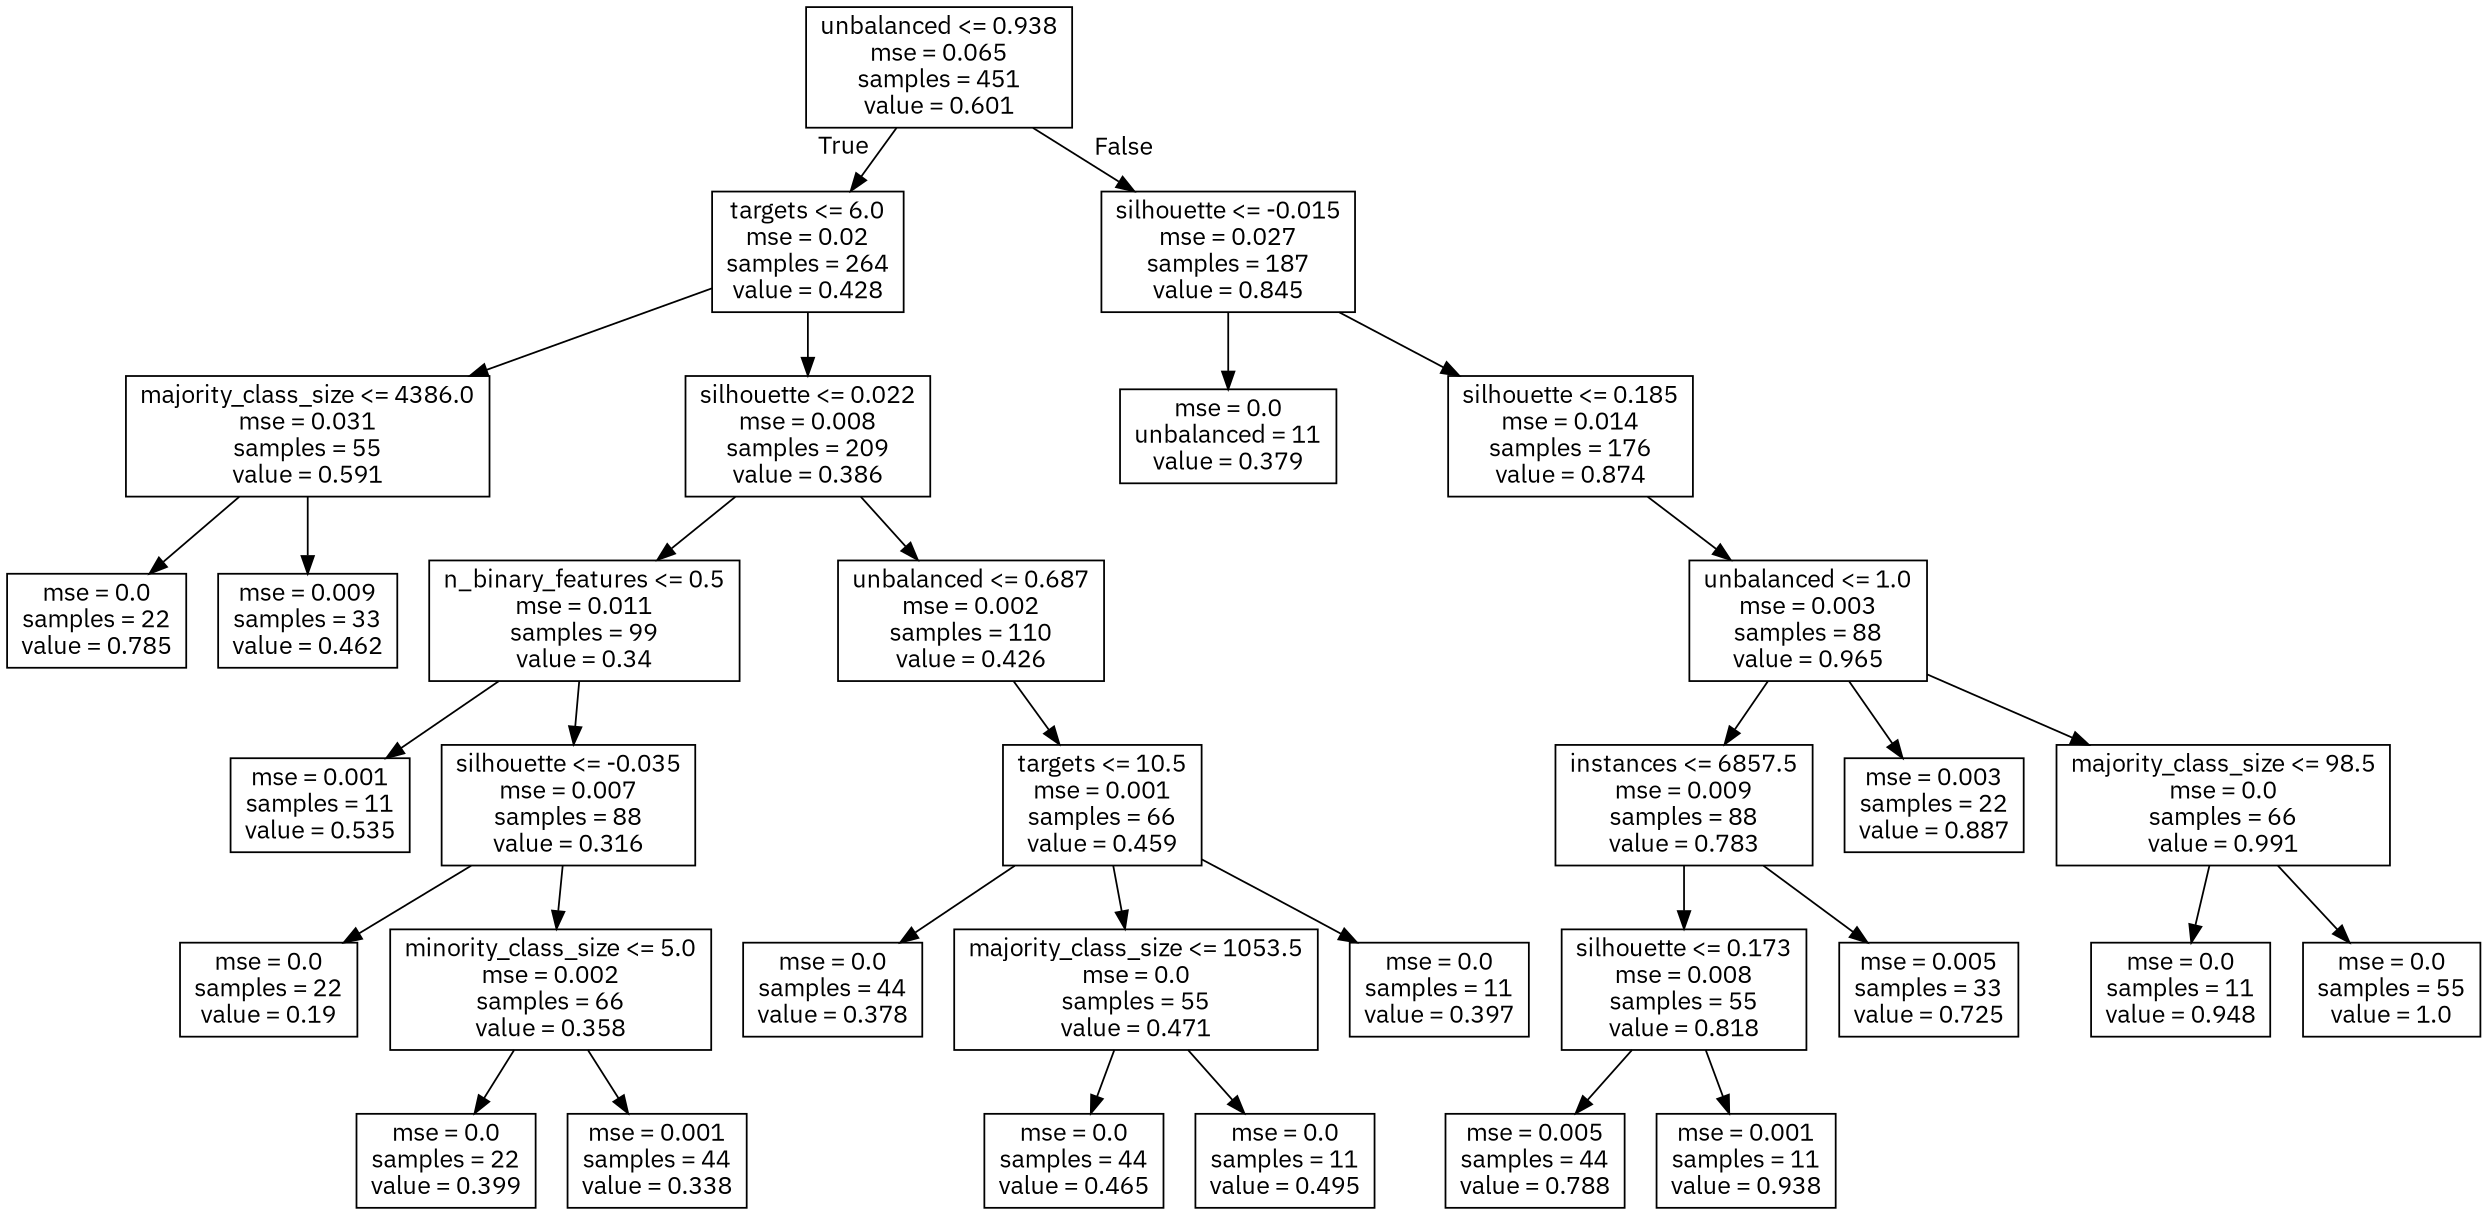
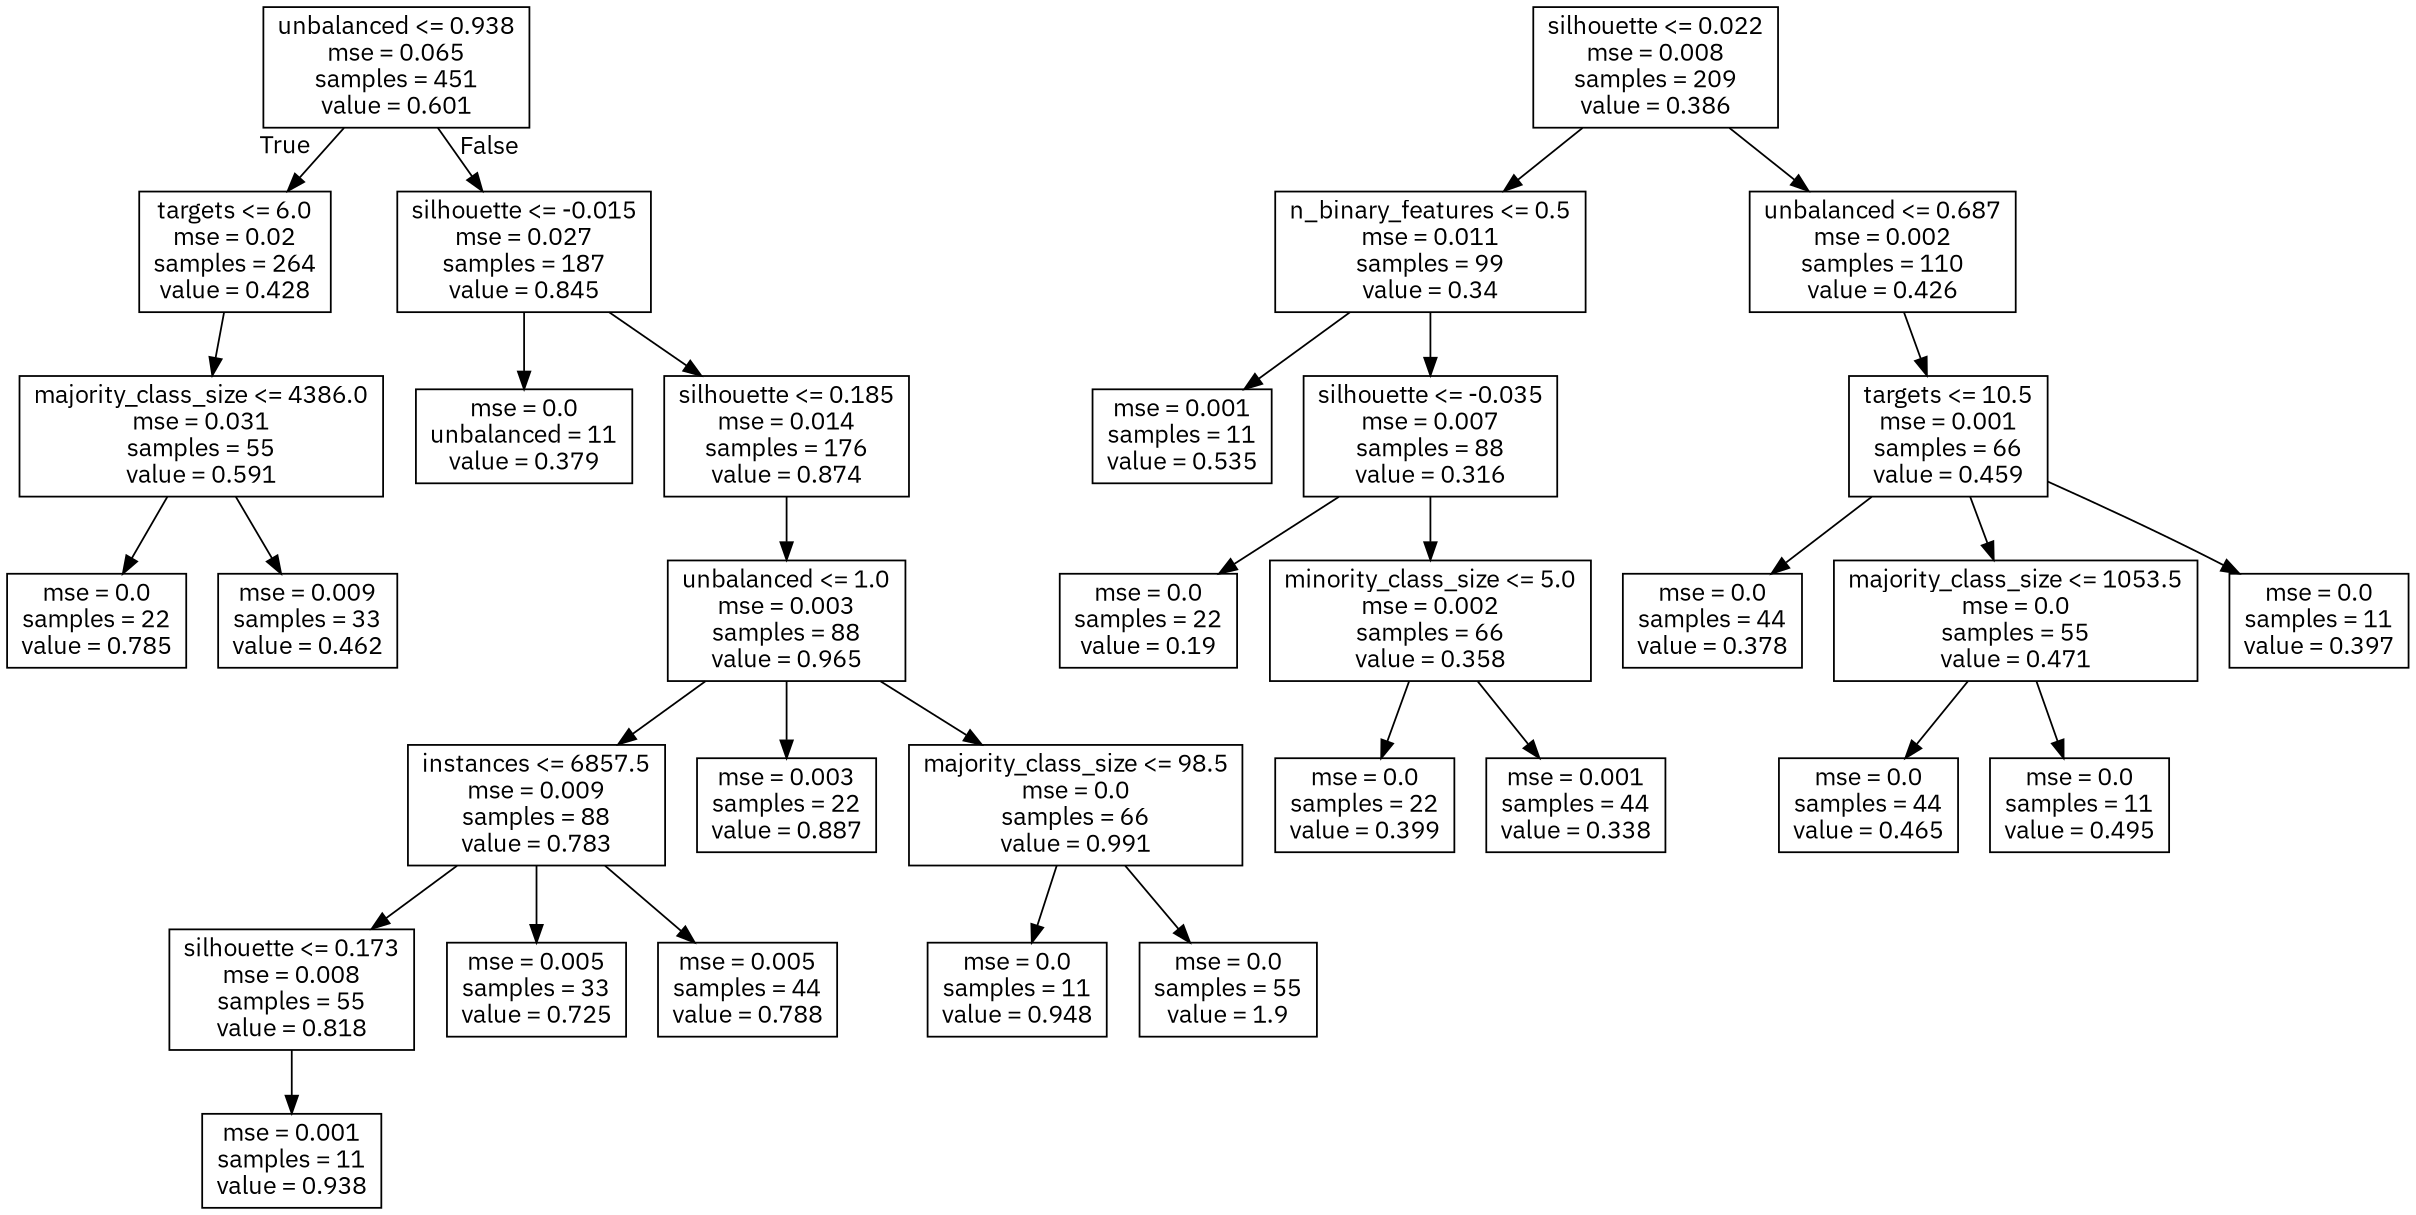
(808, 335) -> none
(2392, 990) -> (1228, 990)
(1610, 1075) -> (643, 898)
